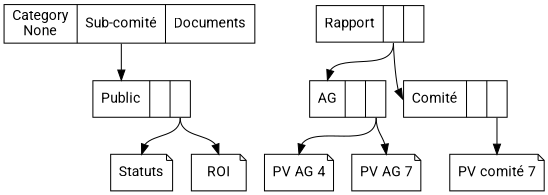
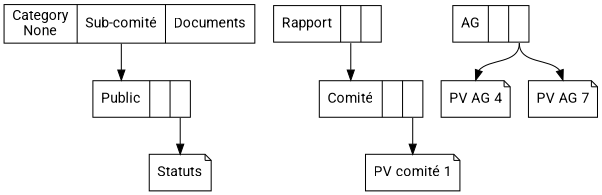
(366, 61) -> none
(219, 173) -> none
(497, 173) -> (413, 173)
